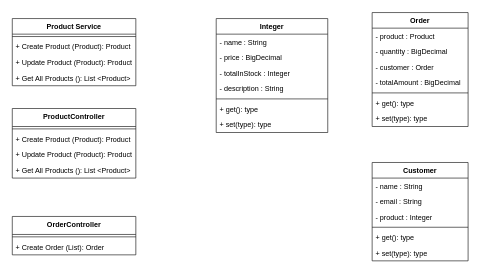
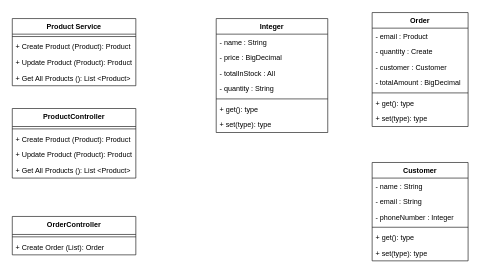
(410, 36) -> (404, 36)
(414, 52) -> (409, 52)
(408, 67) -> (414, 67)
(263, 73) -> (253, 73)
(257, 89) -> (252, 89)
(410, 217) -> (418, 217)
